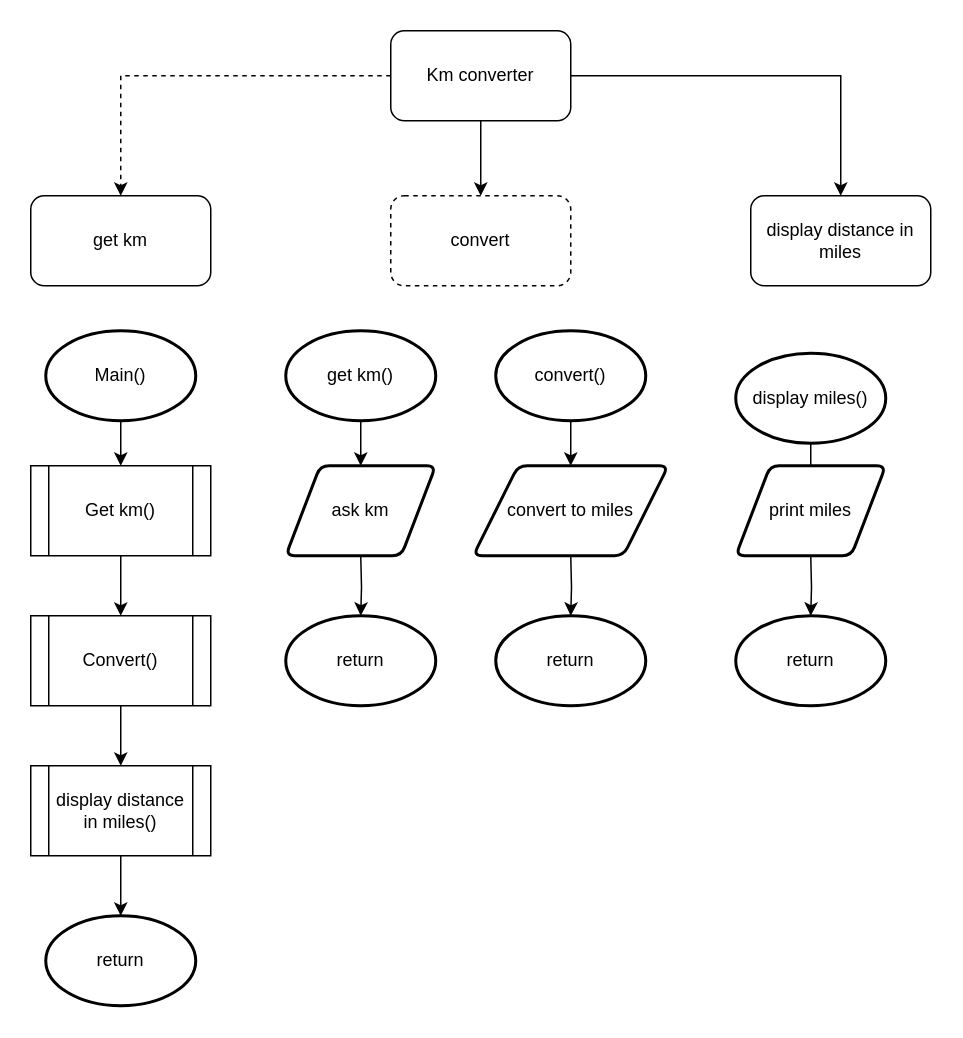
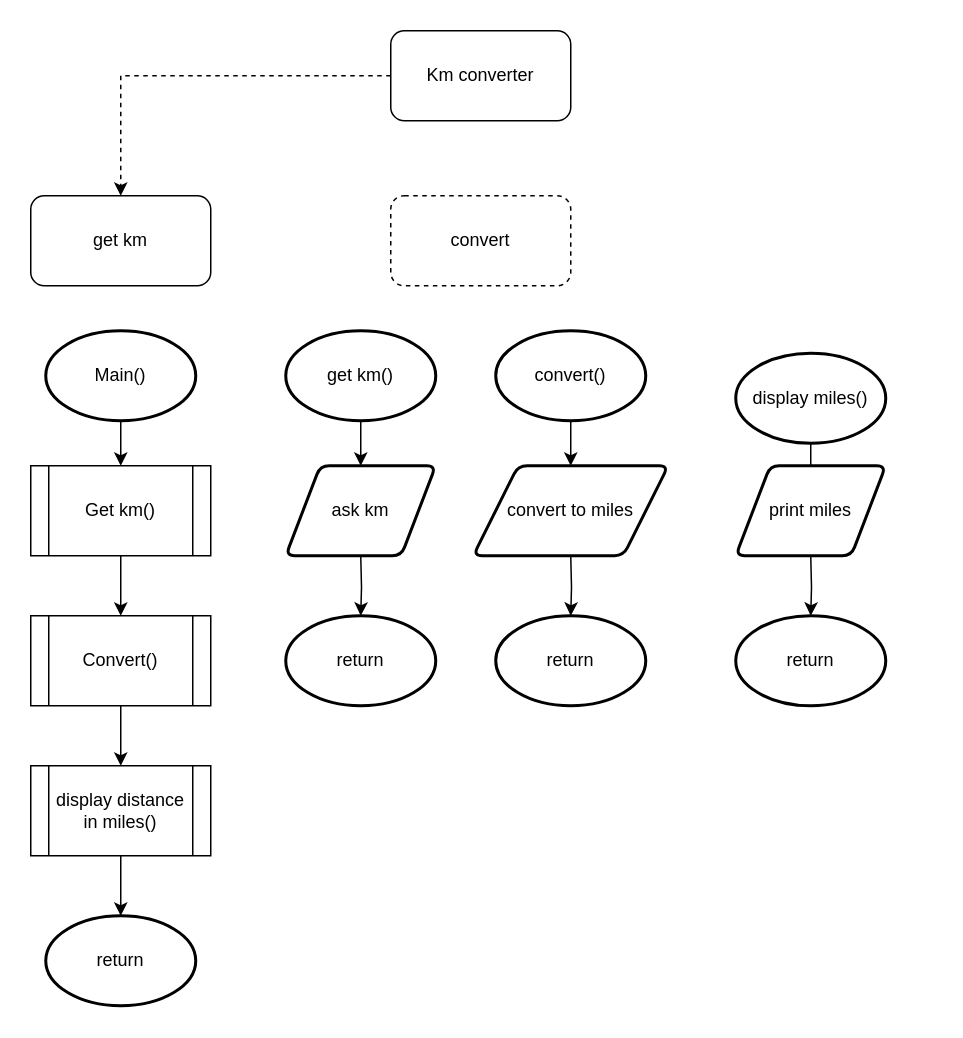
(761, 76) -> none
(481, 153) -> none
(841, 241) -> none
